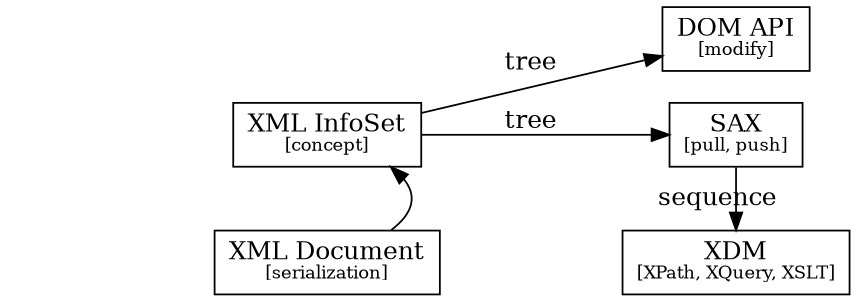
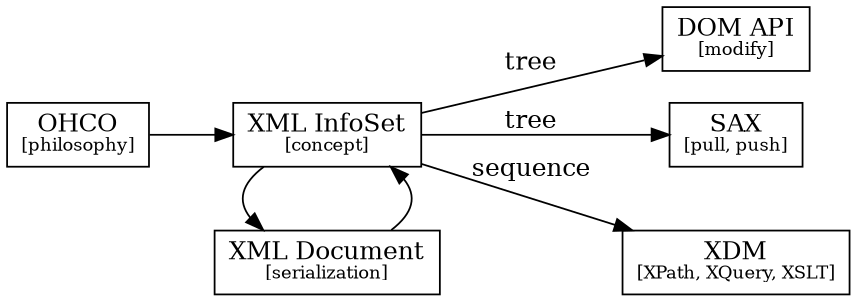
none -> (78, 135)
none -> (245, 190)
(736, 190) -> (518, 194)
